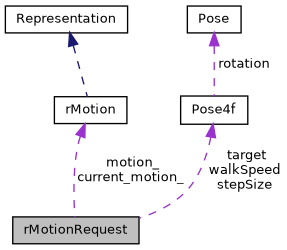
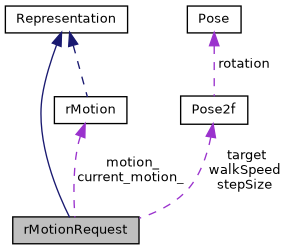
(214, 110) -> (214, 110)
none -> (42, 133)
